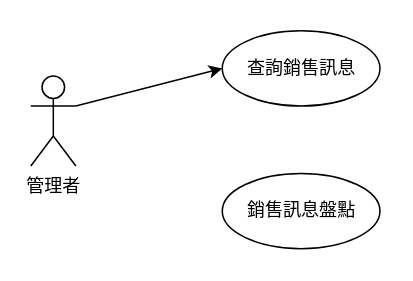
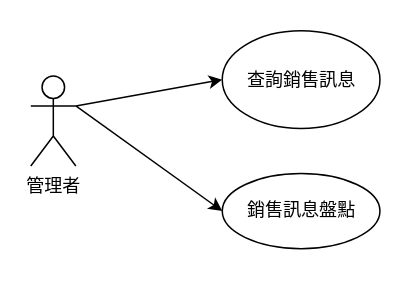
(301, 68) -> (301, 80)
none -> (146, 156)
